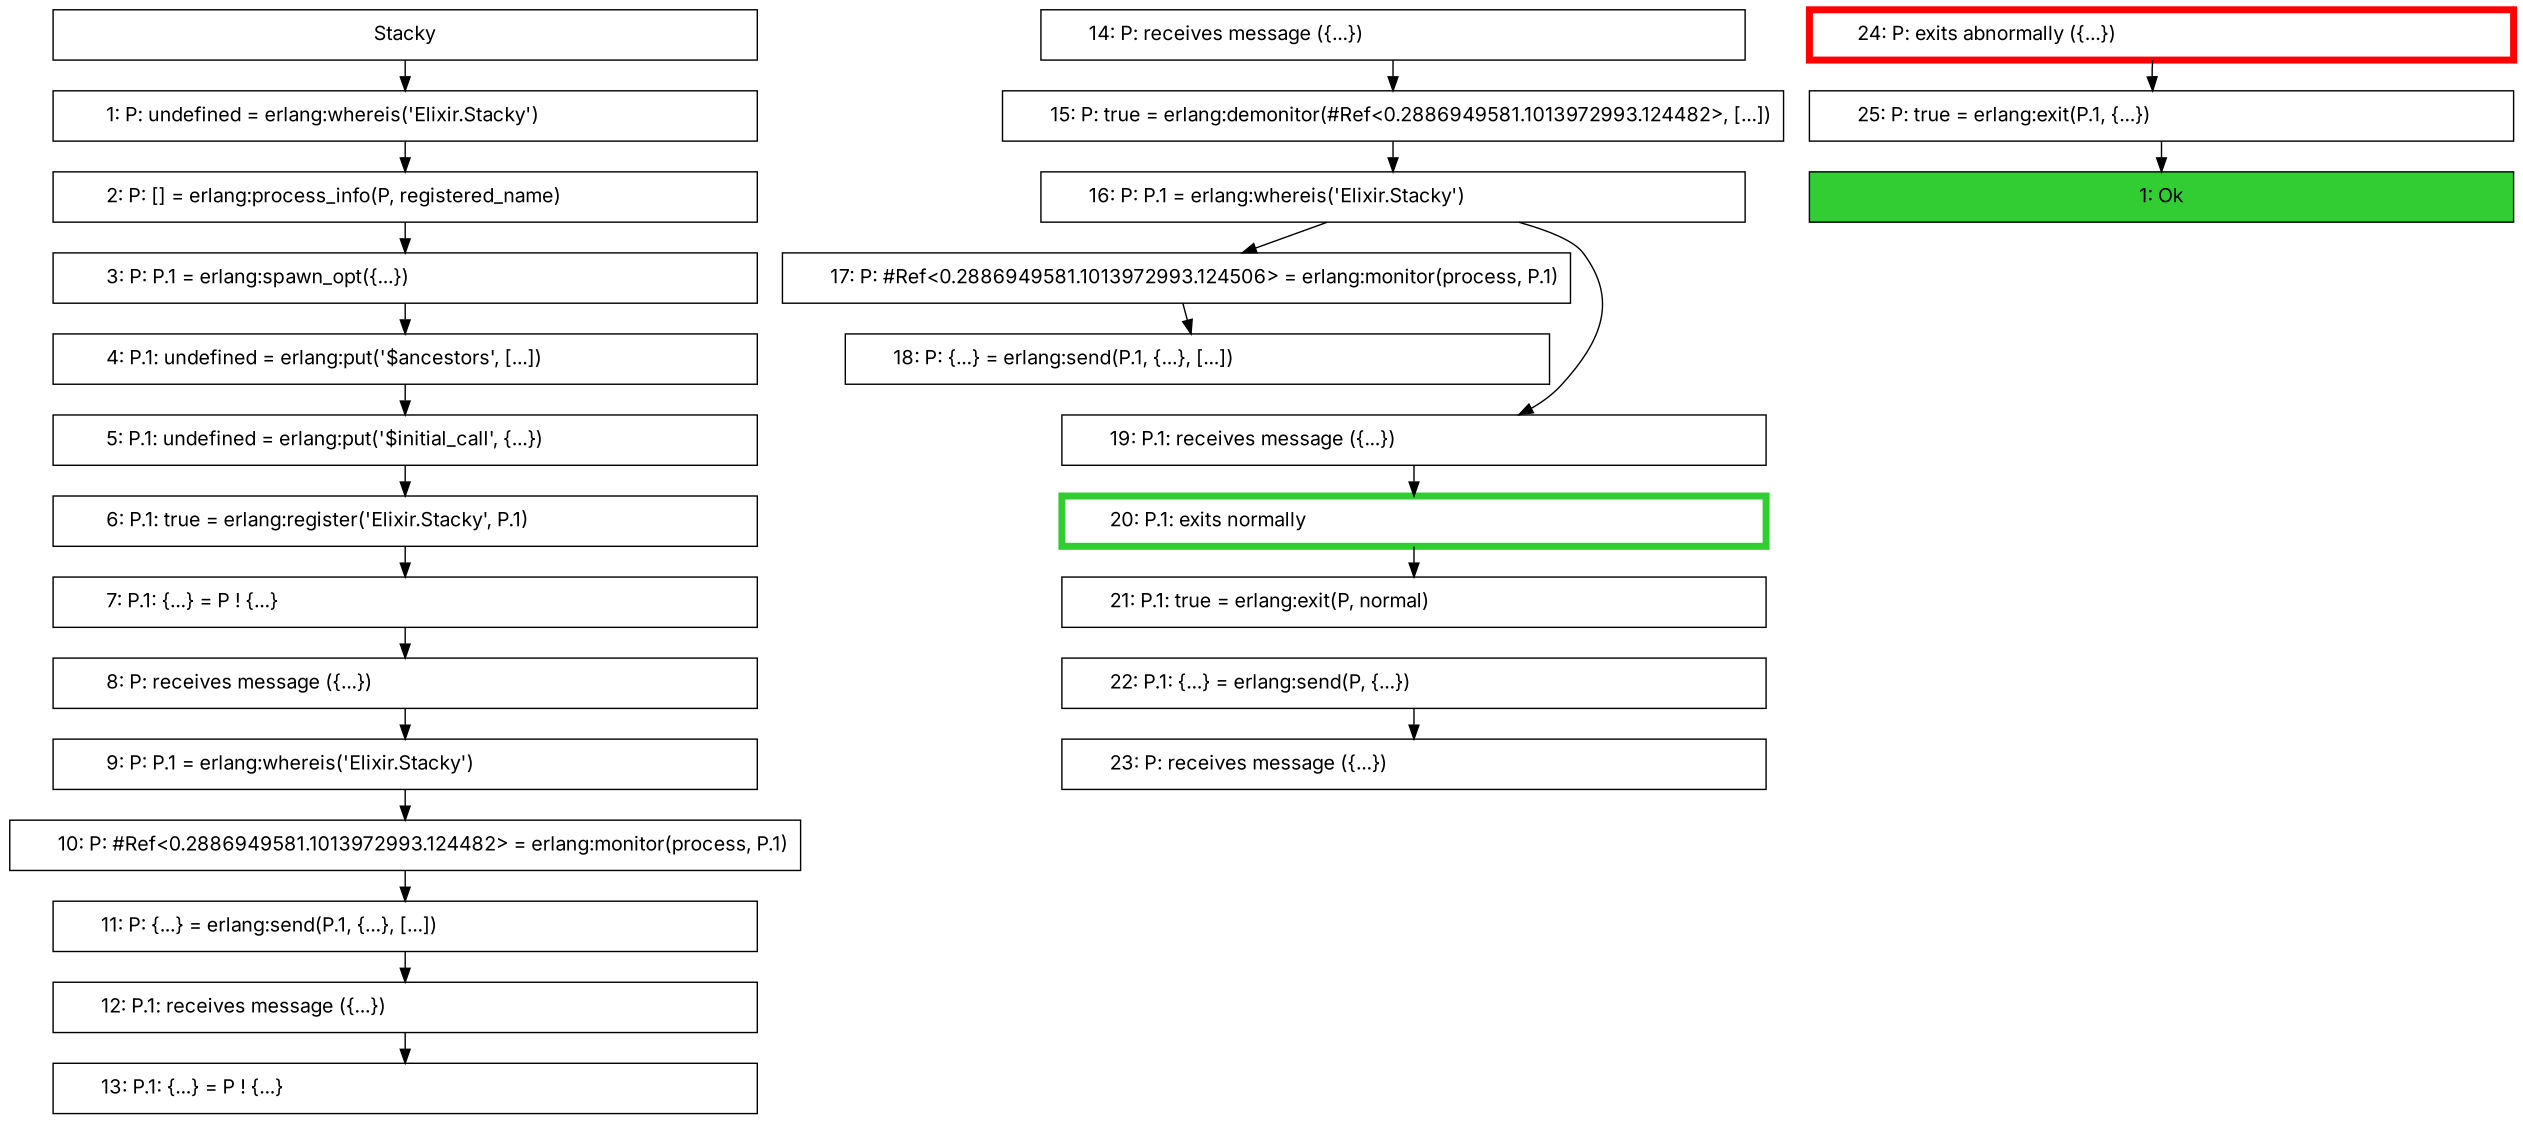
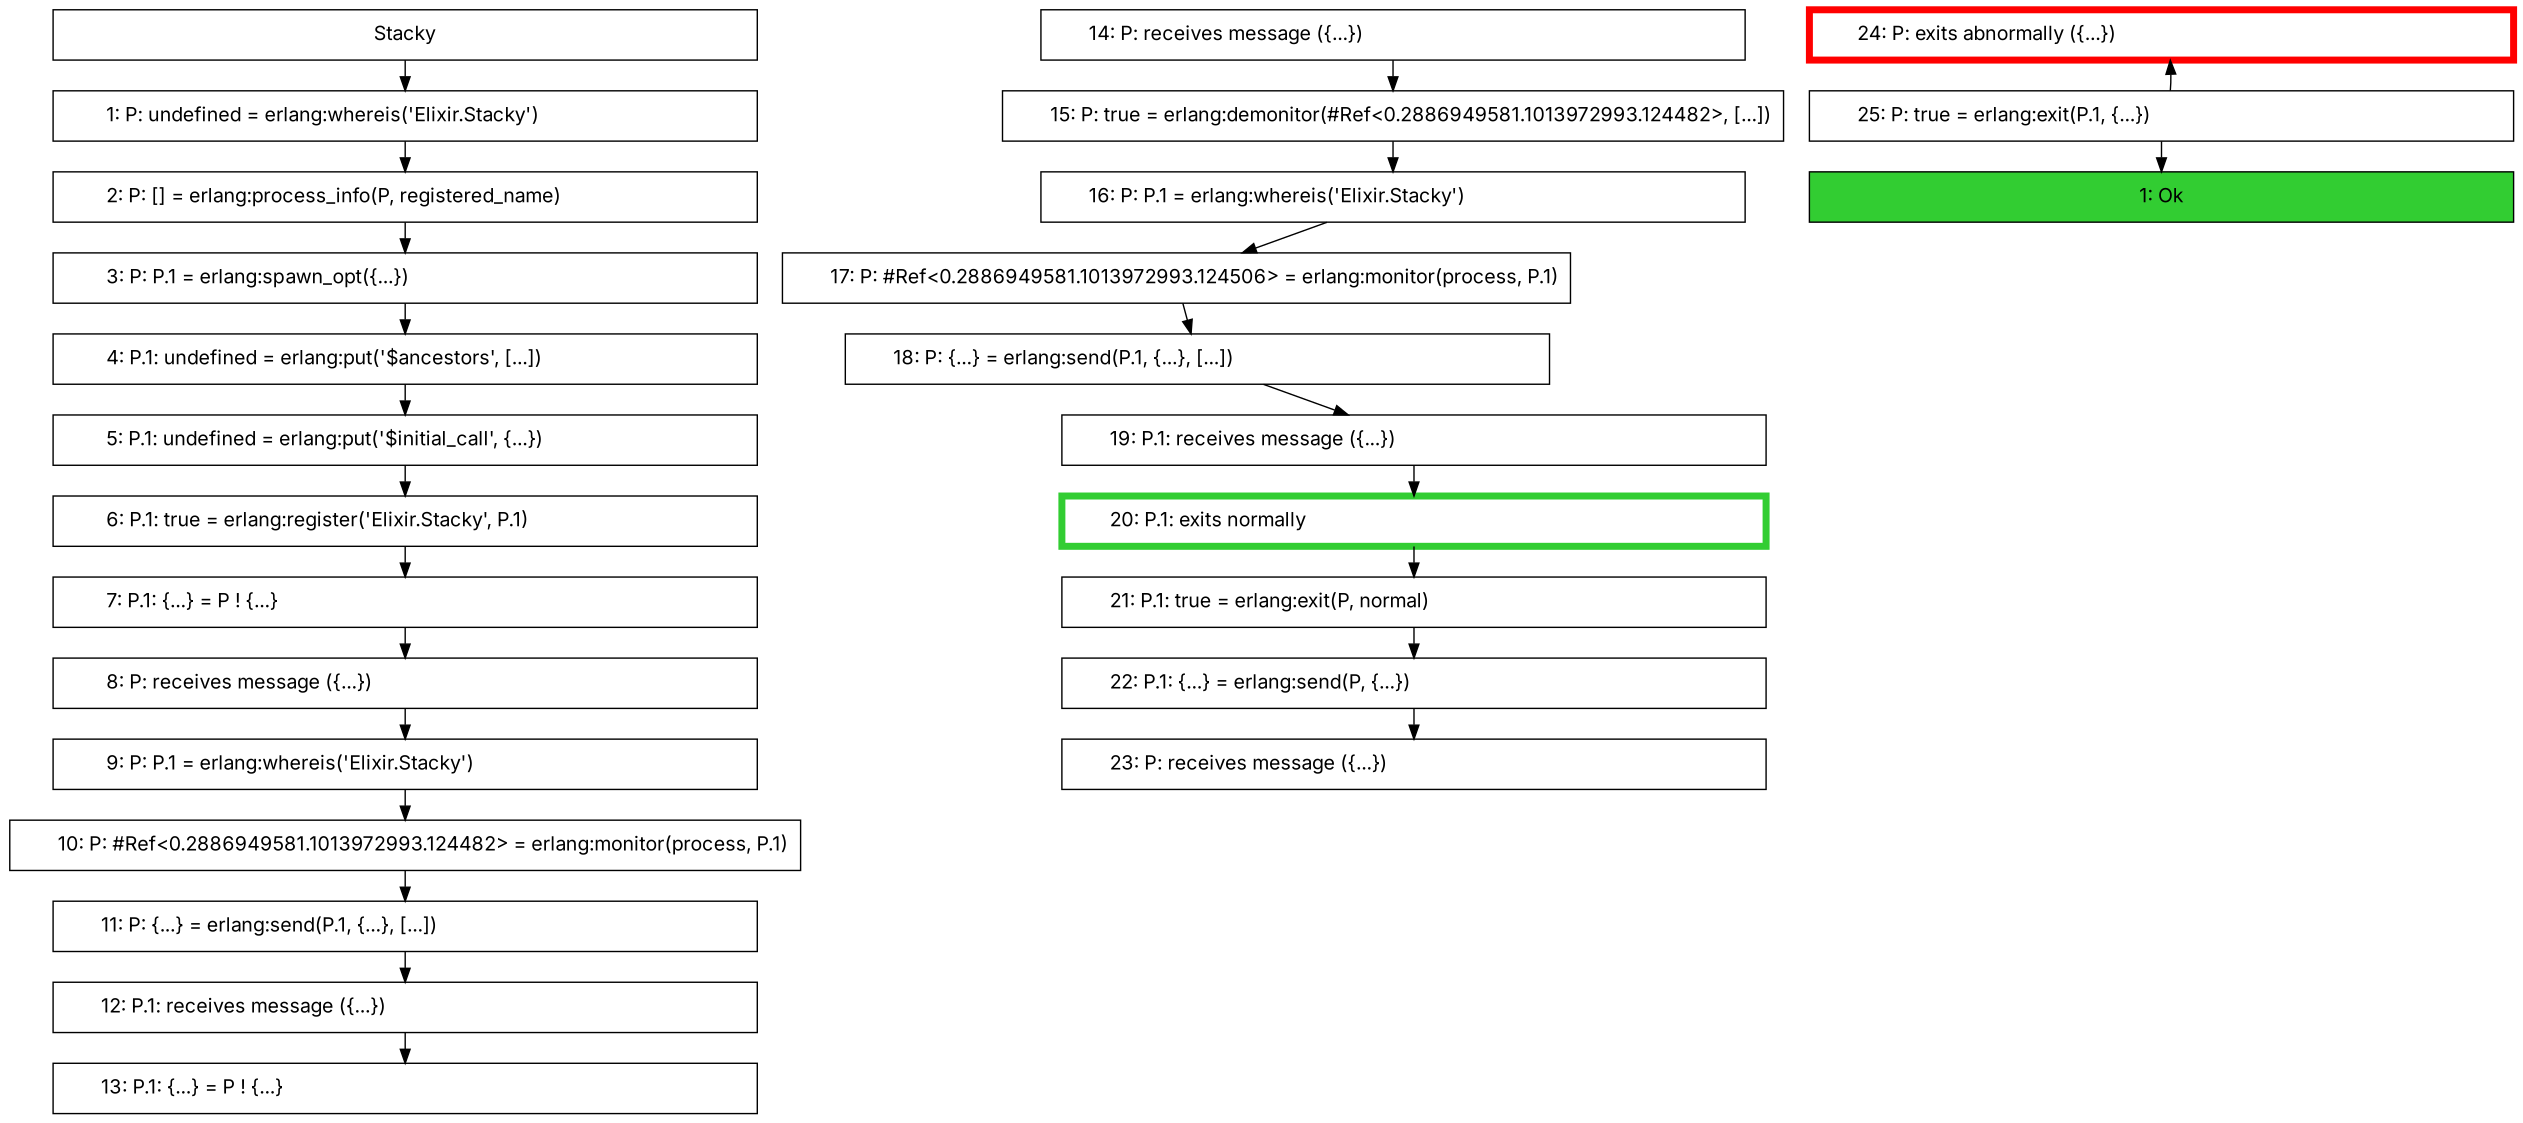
(2152, 68) -> (2171, 83)
(1602, 306) -> (1299, 397)
none -> (1414, 636)
